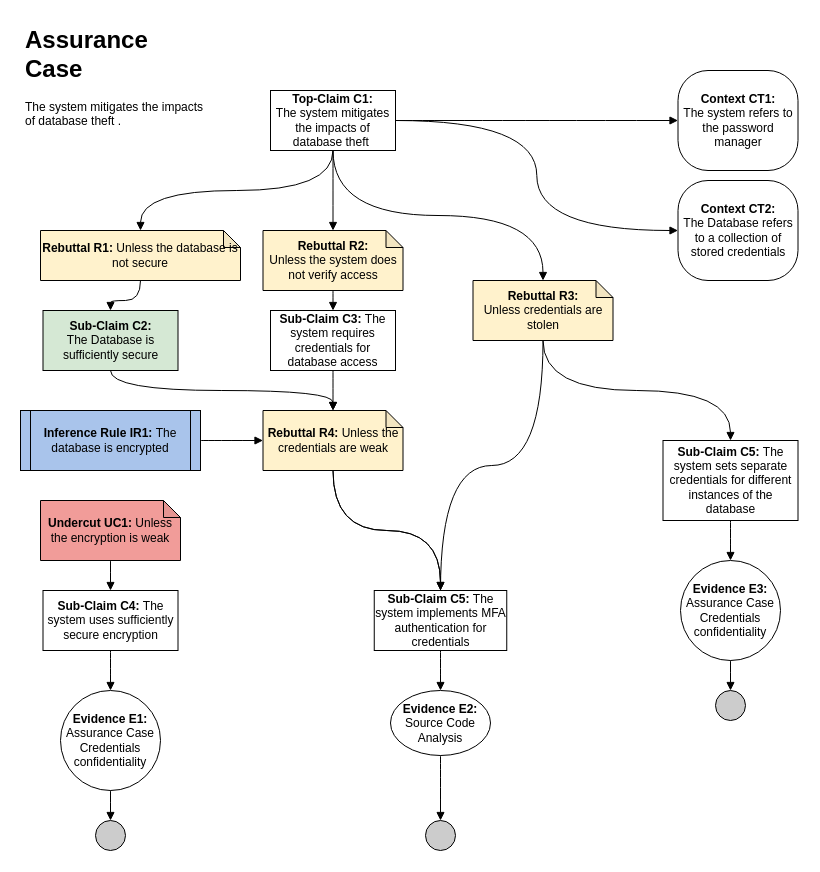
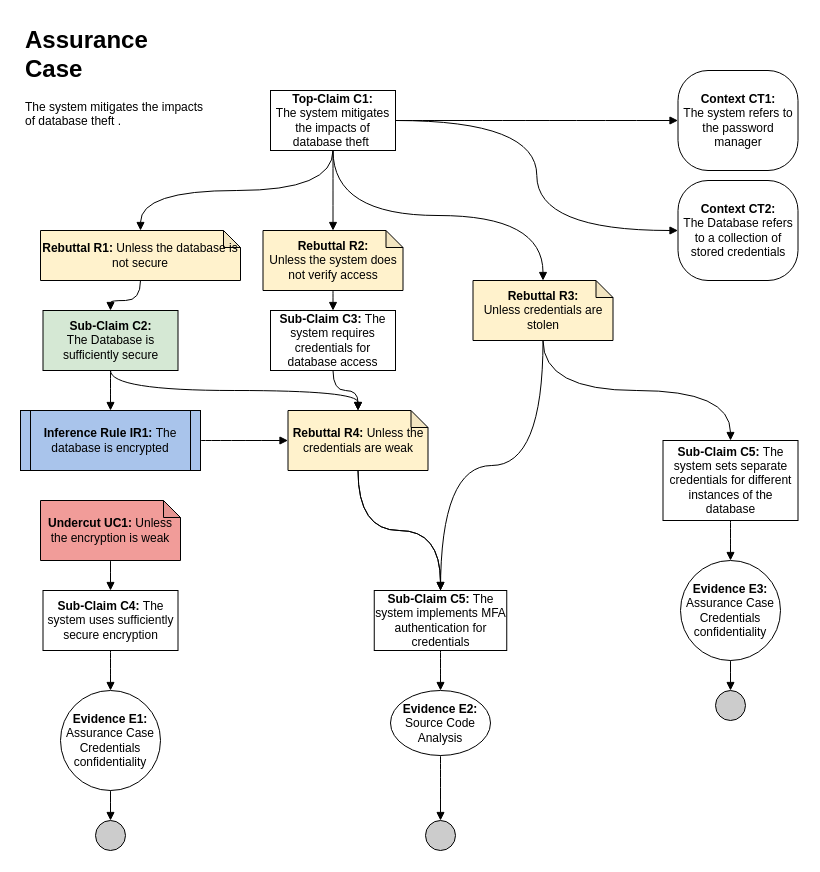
none -> (111, 390)
(333, 441) -> (358, 441)
